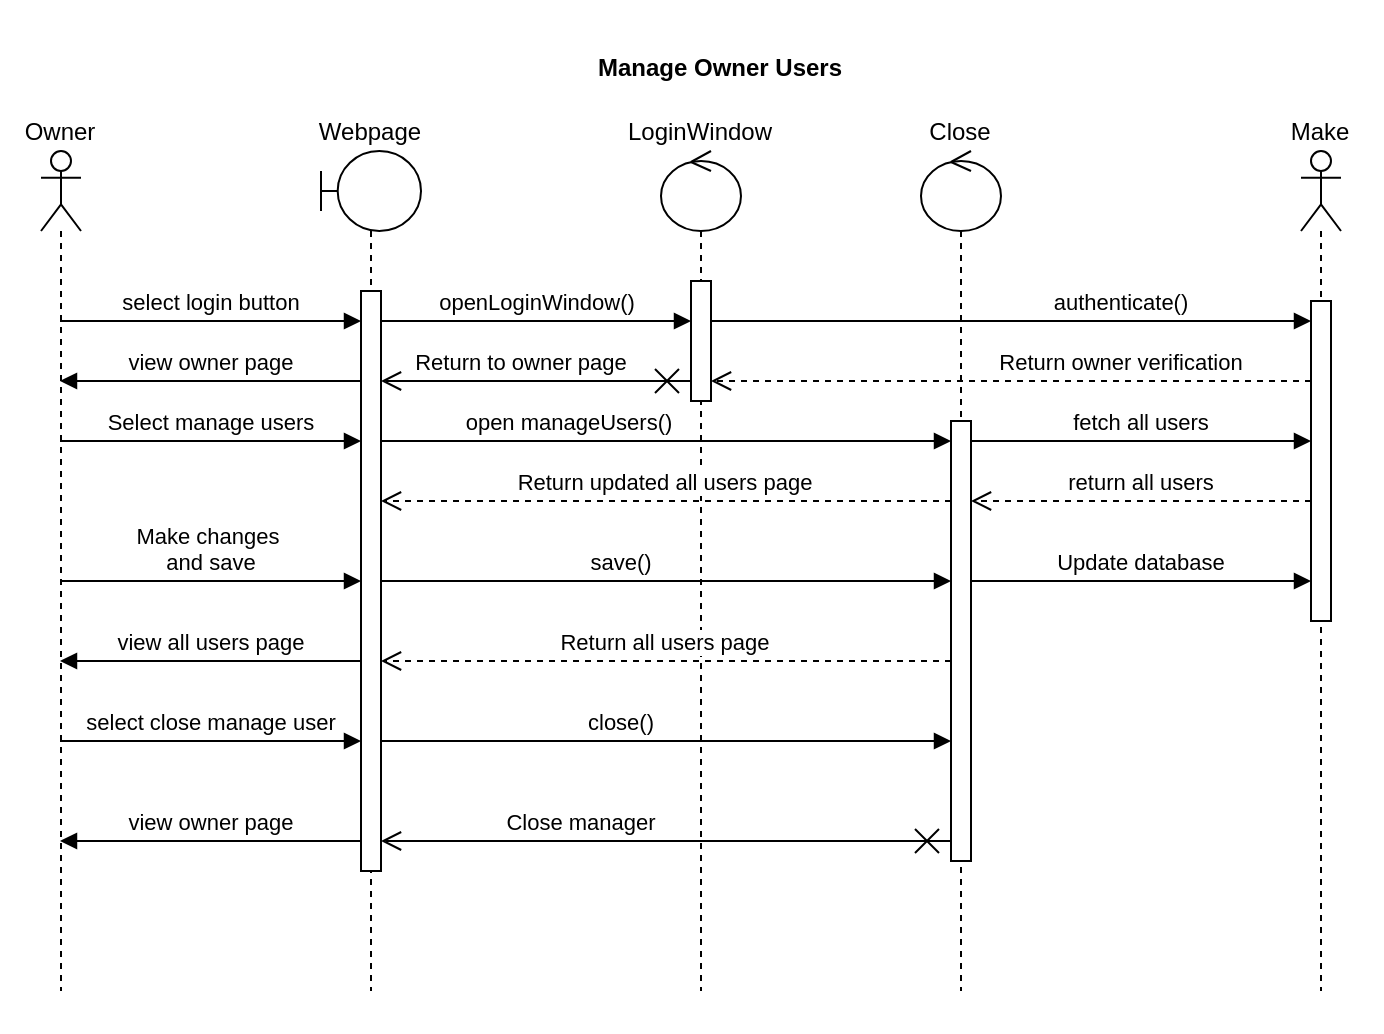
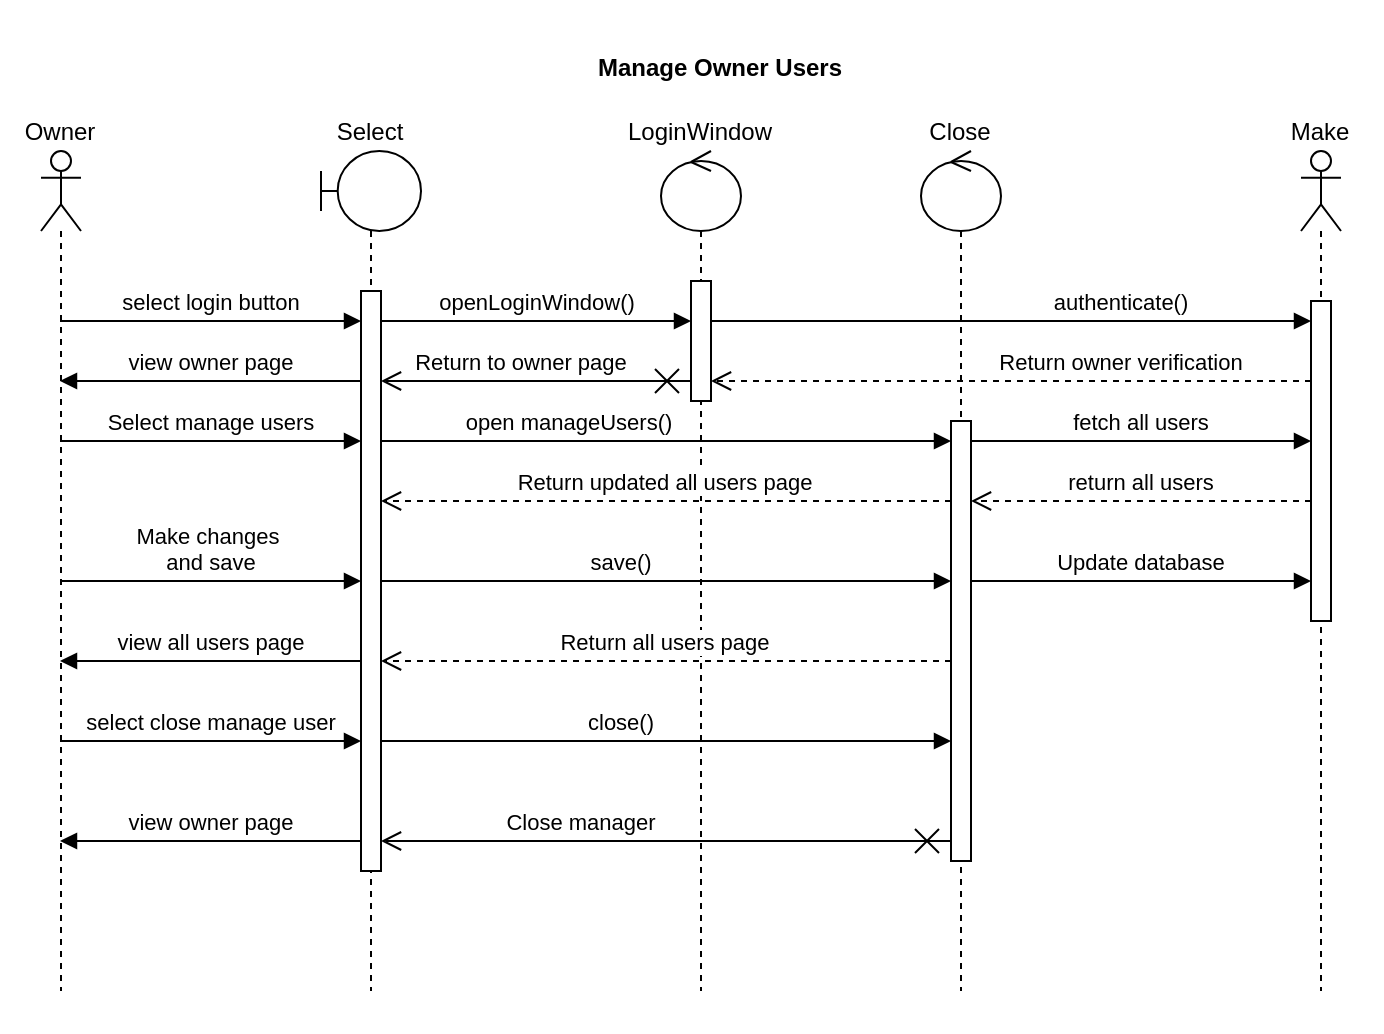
(371, 131) -> (371, 131)
